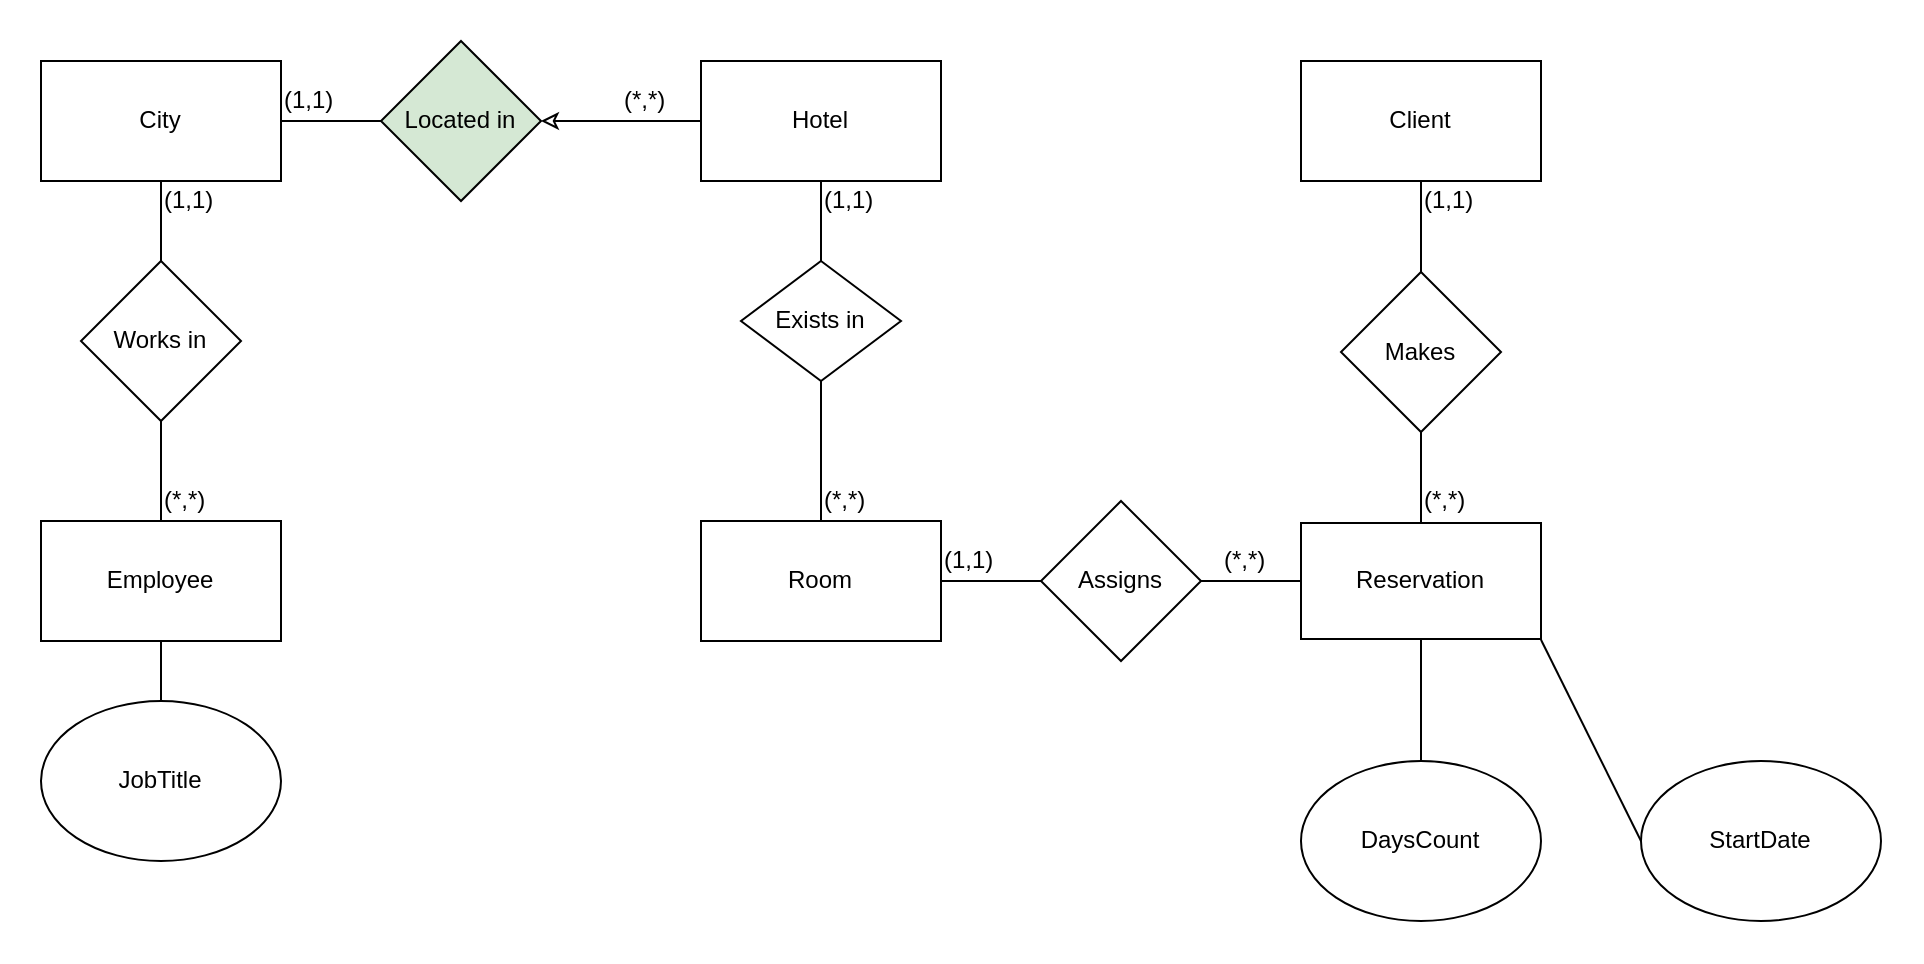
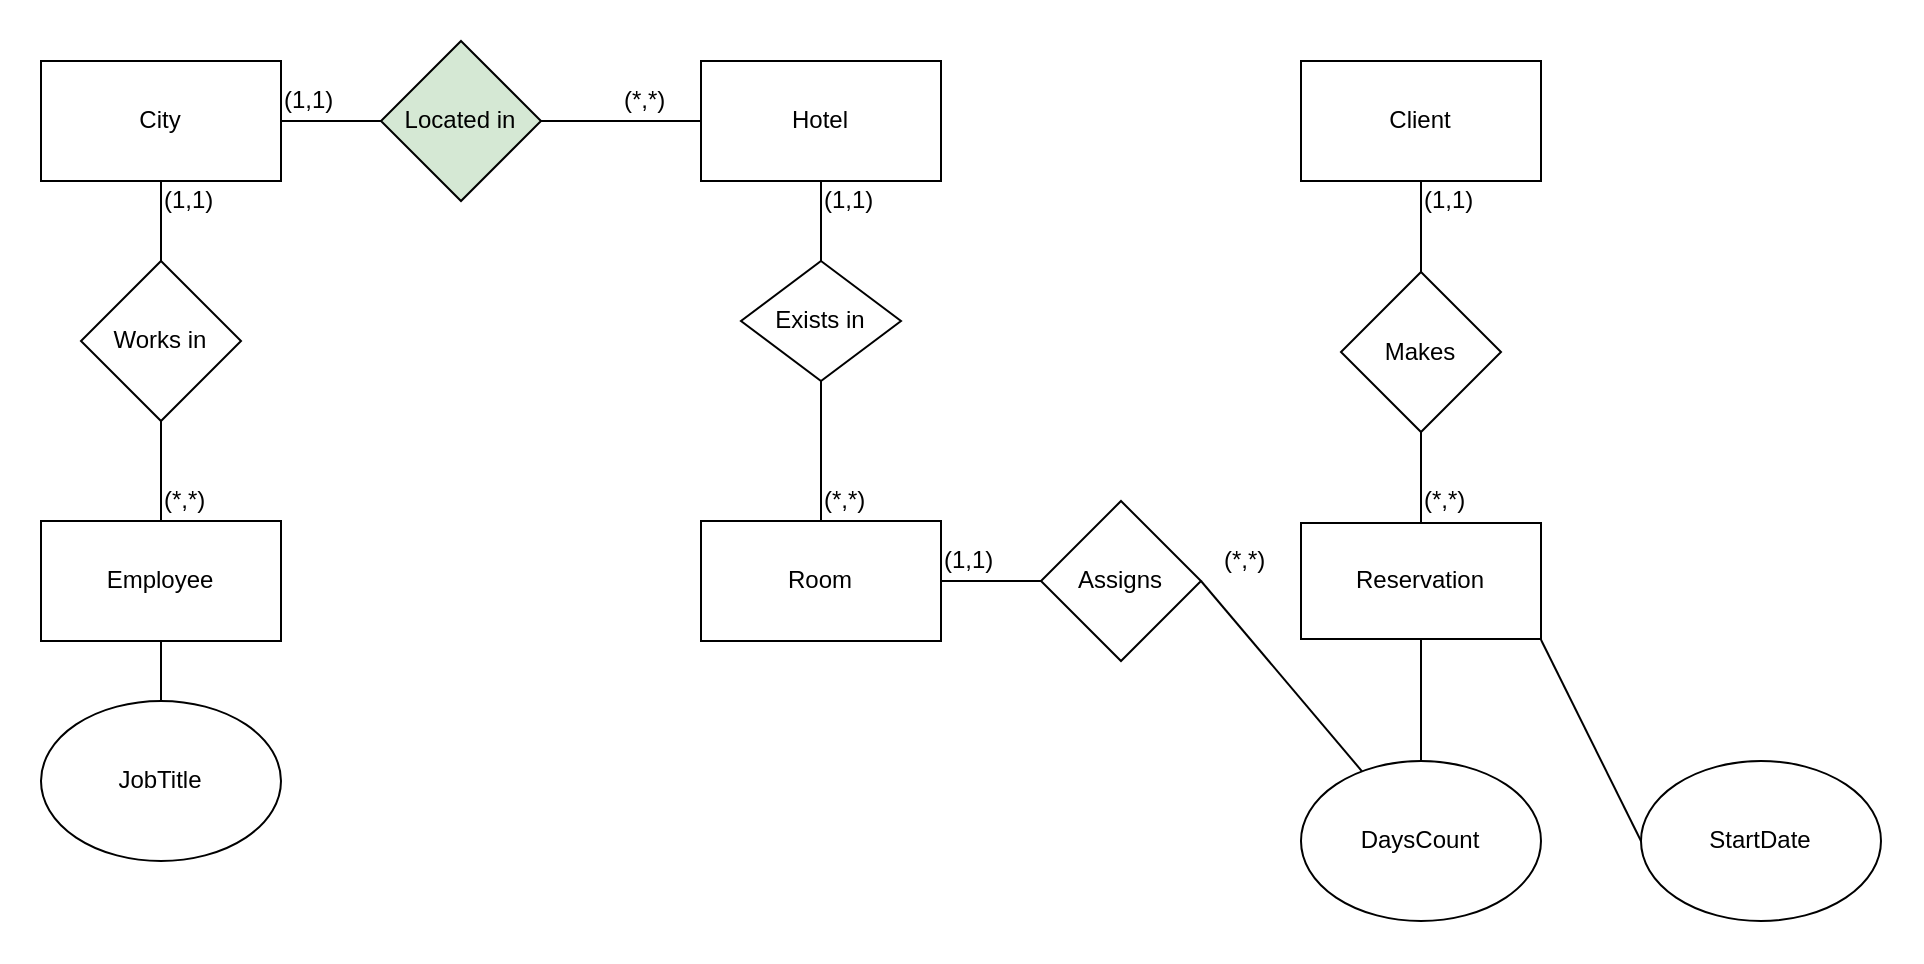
(556, 121) -> (550, 121)
(1251, 581) -> (1281, 676)
